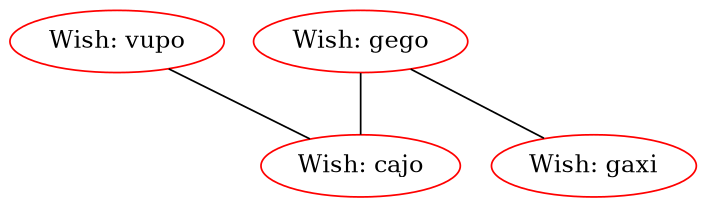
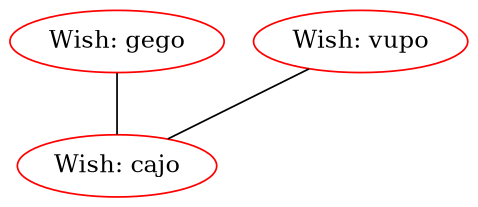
(594, 166) -> none
